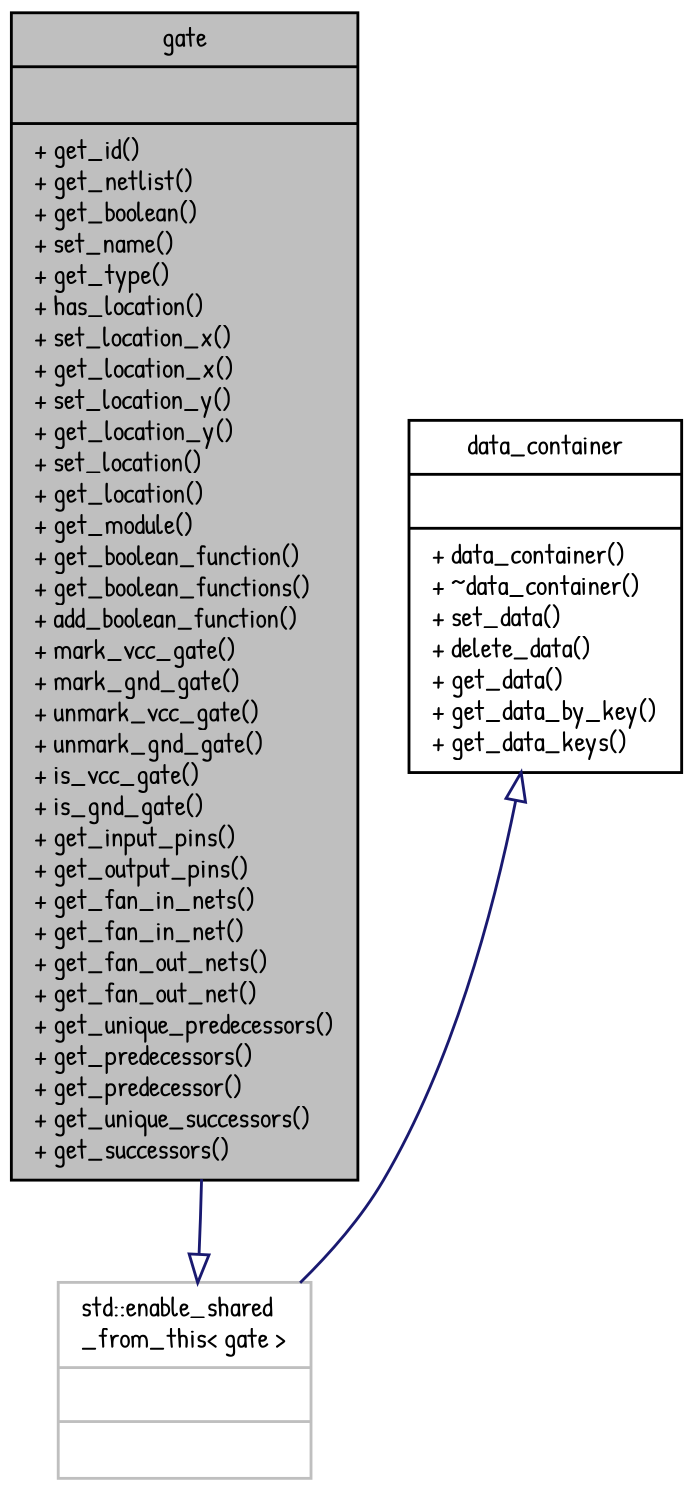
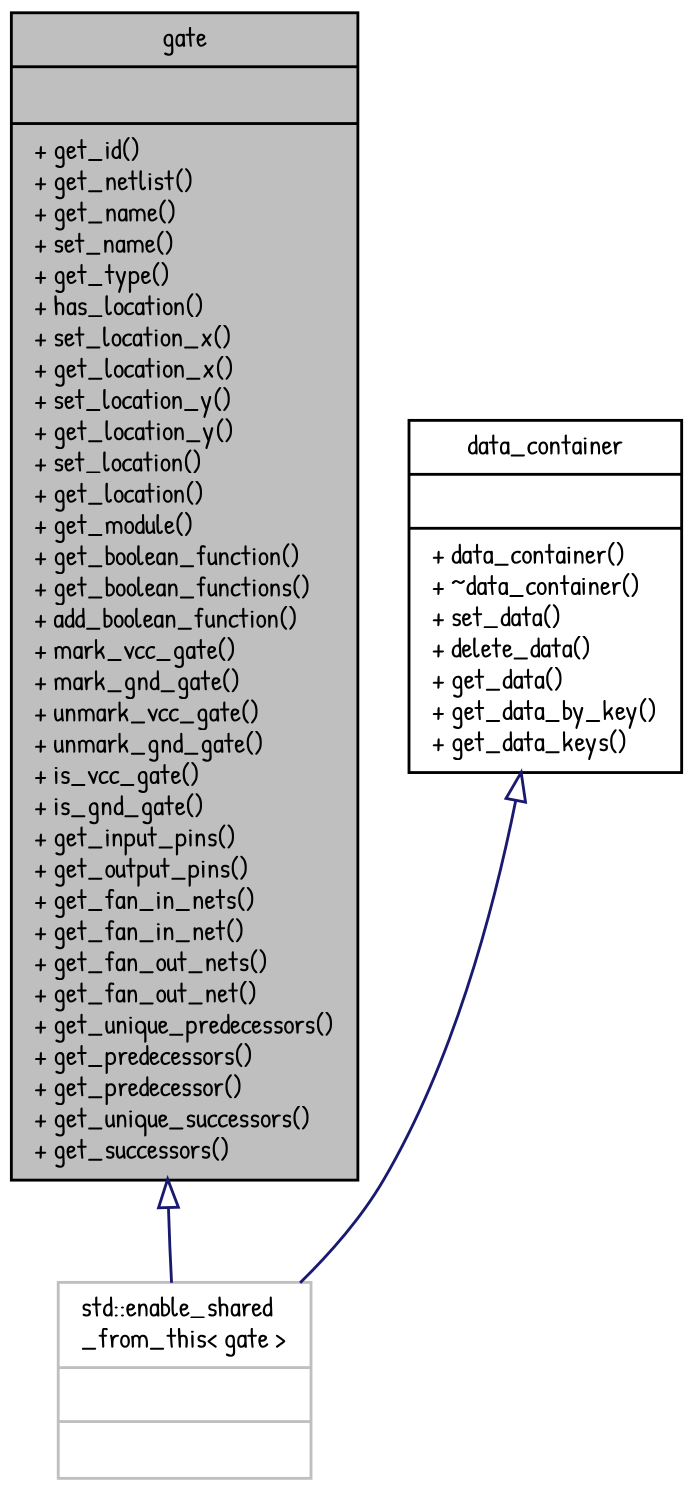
(116, 213) -> (107, 213)
(200, 1217) -> (170, 1246)
